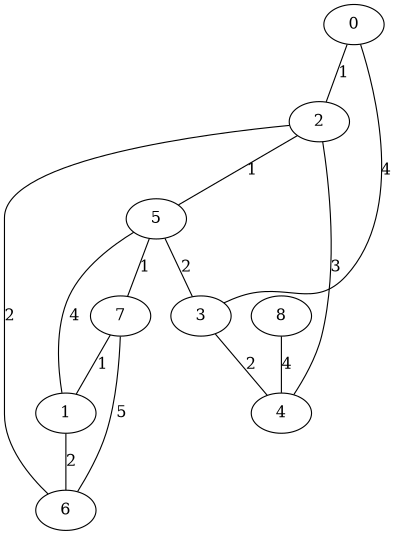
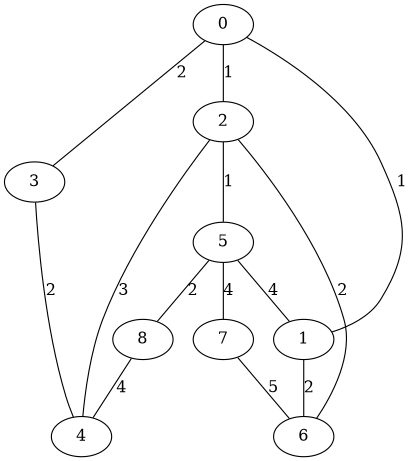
(386, 170) -> (182, 73)
(145, 267) -> (229, 291)
(179, 267) -> (183, 291)
(93, 364) -> (385, 171)
